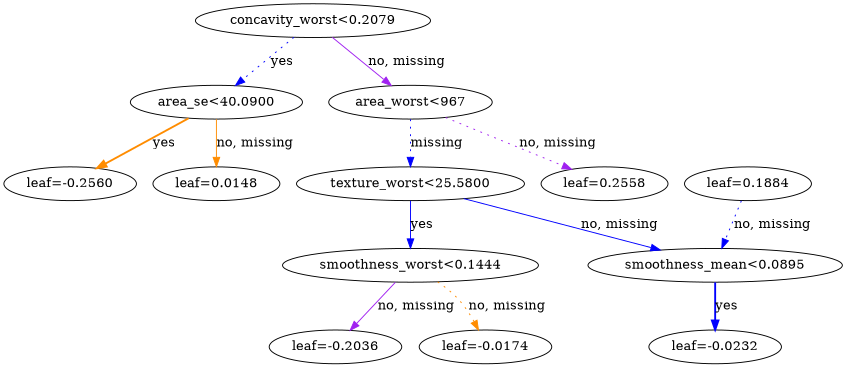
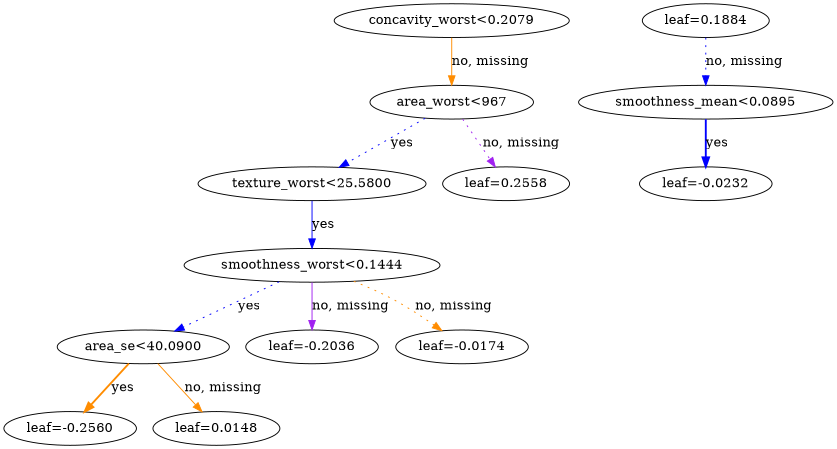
(268, 58) -> (231, 304)
(358, 58) -> (452, 57)
(437, 143) -> (403, 143)
(557, 223) -> none
